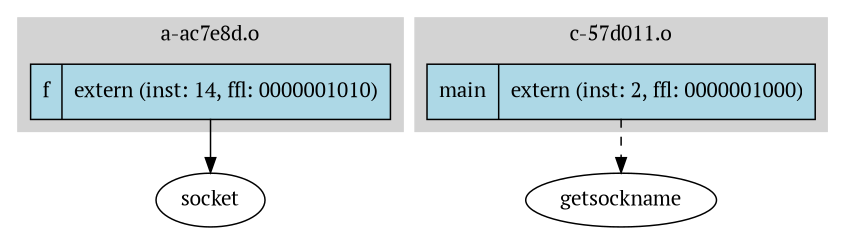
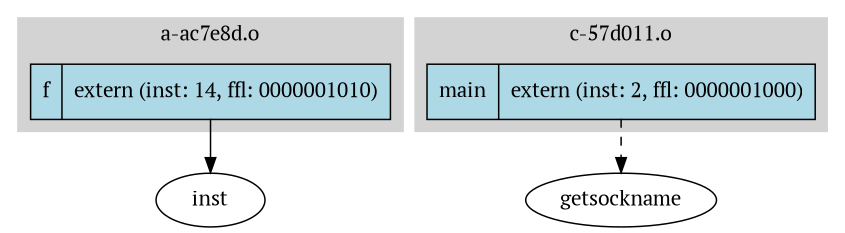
(211, 200) -> (211, 200)
